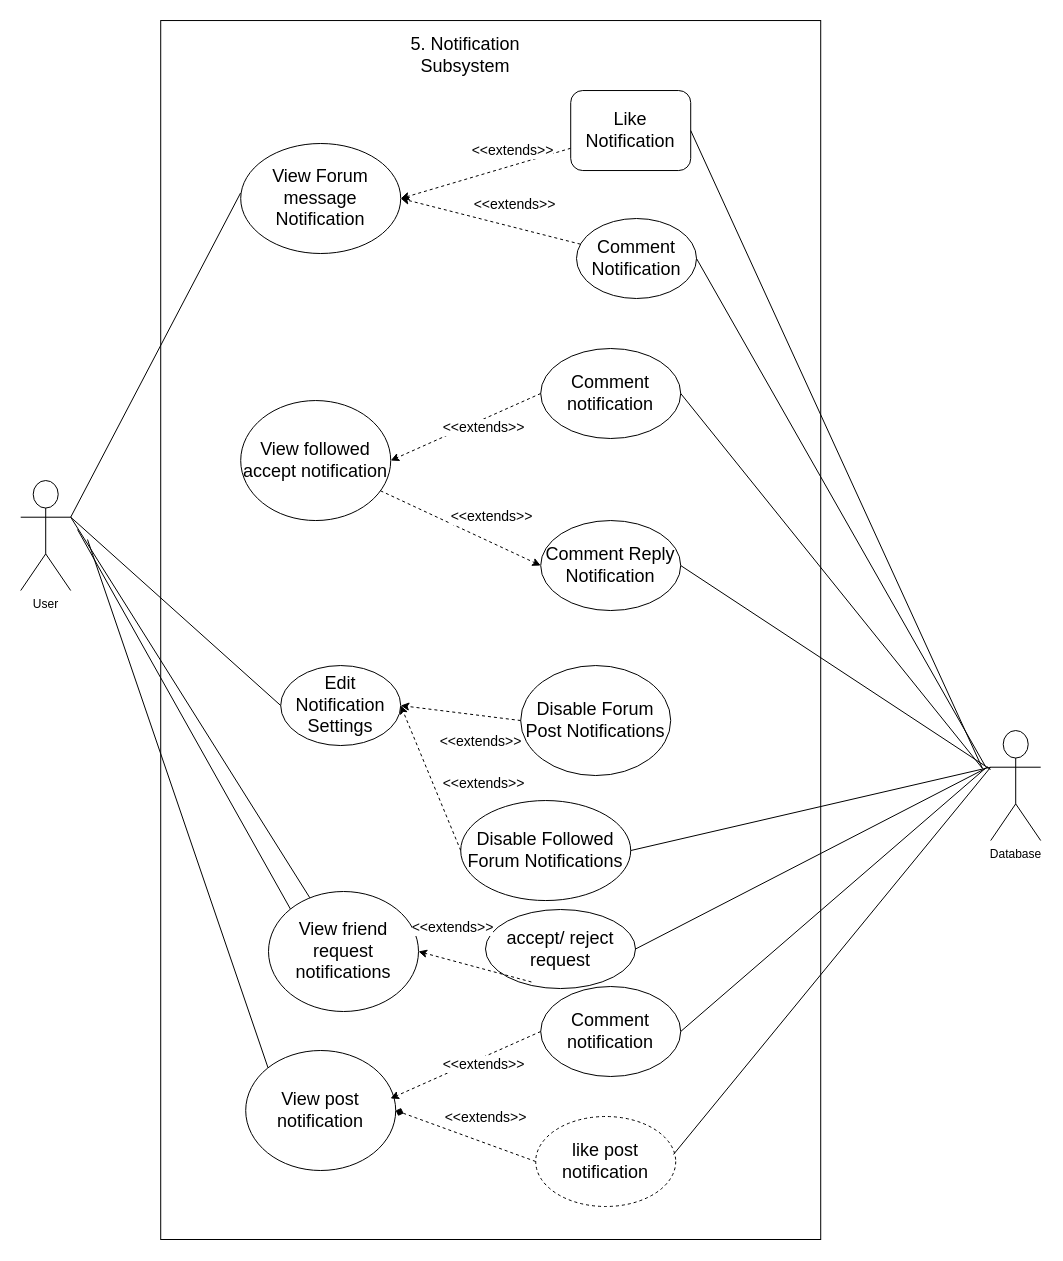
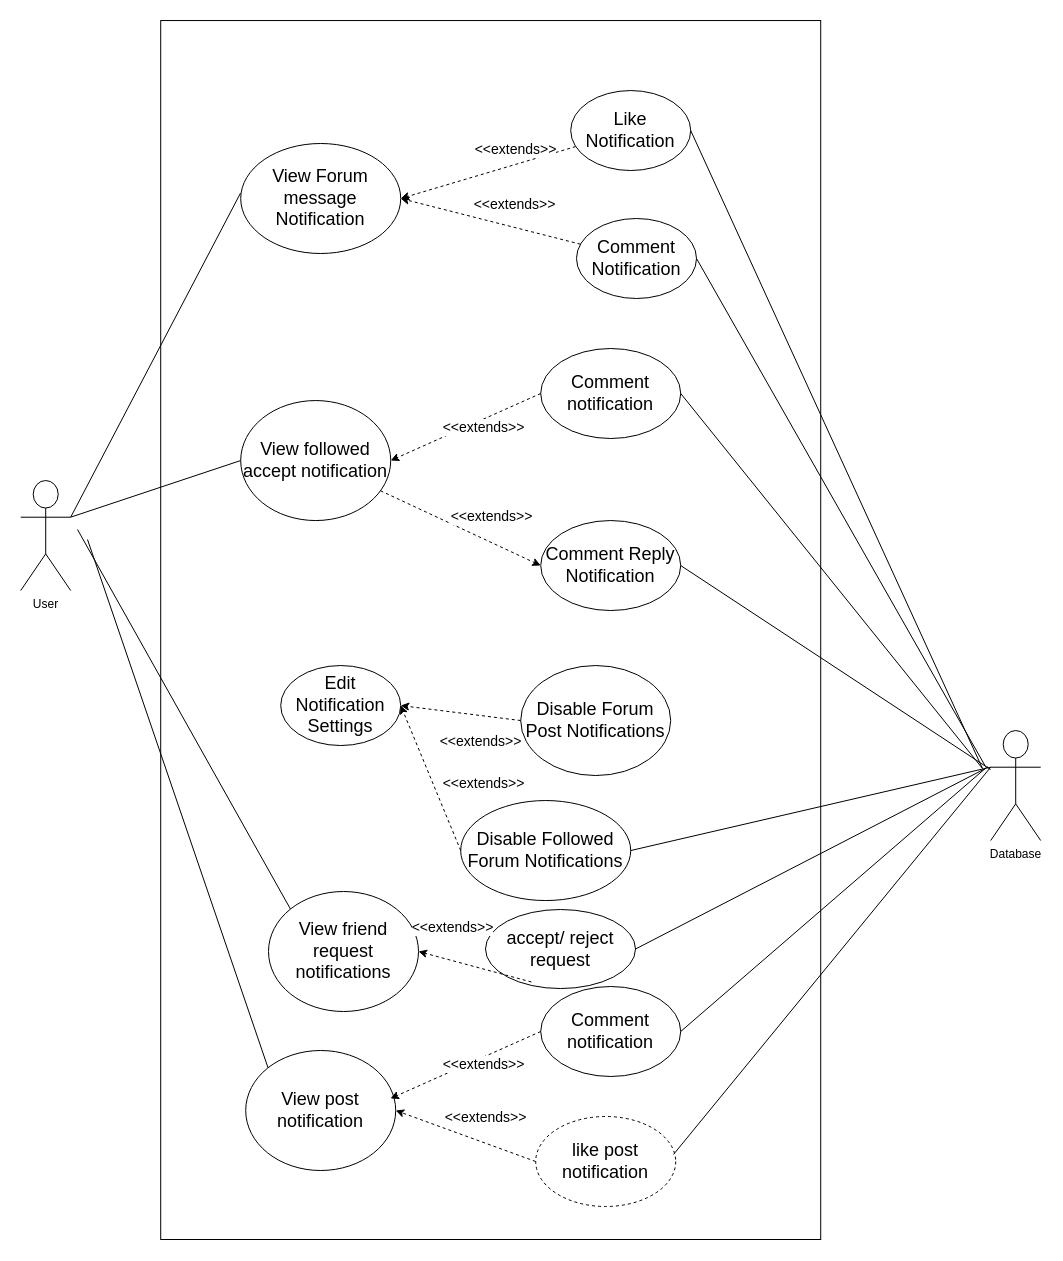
(466, 56) -> none
(631, 131) -> (631, 131)
(178, 613) -> none
(201, 725) -> (156, 489)
(404, 1113) -> (403, 1113)
